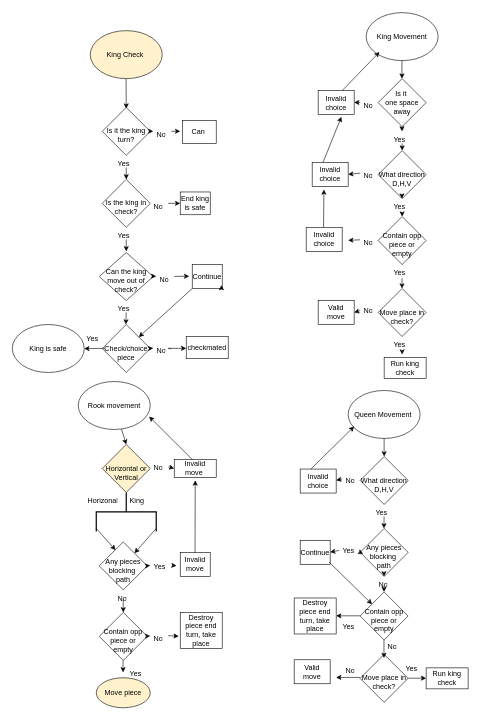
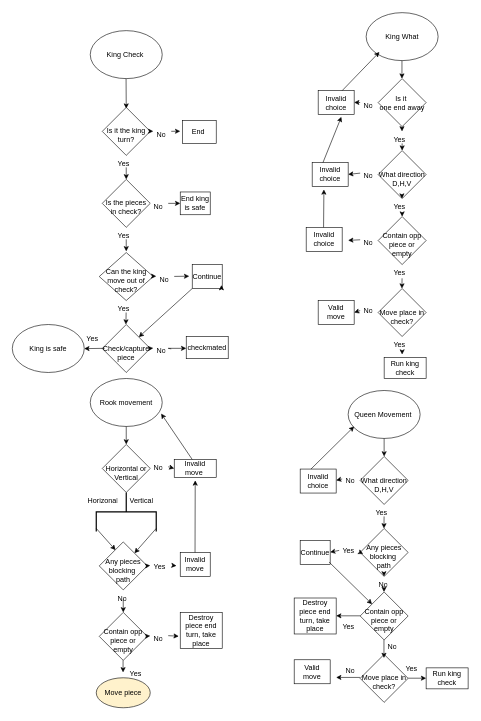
(402, 36) -> (402, 36)
(126, 54) -> (126, 54)
(402, 102) -> (402, 102)
(200, 132) -> (200, 132)
(126, 203) -> (126, 203)
(126, 348) -> (126, 348)
(114, 405) -> (126, 402)
(126, 468) -> (126, 468)
(137, 501) -> (144, 501)
